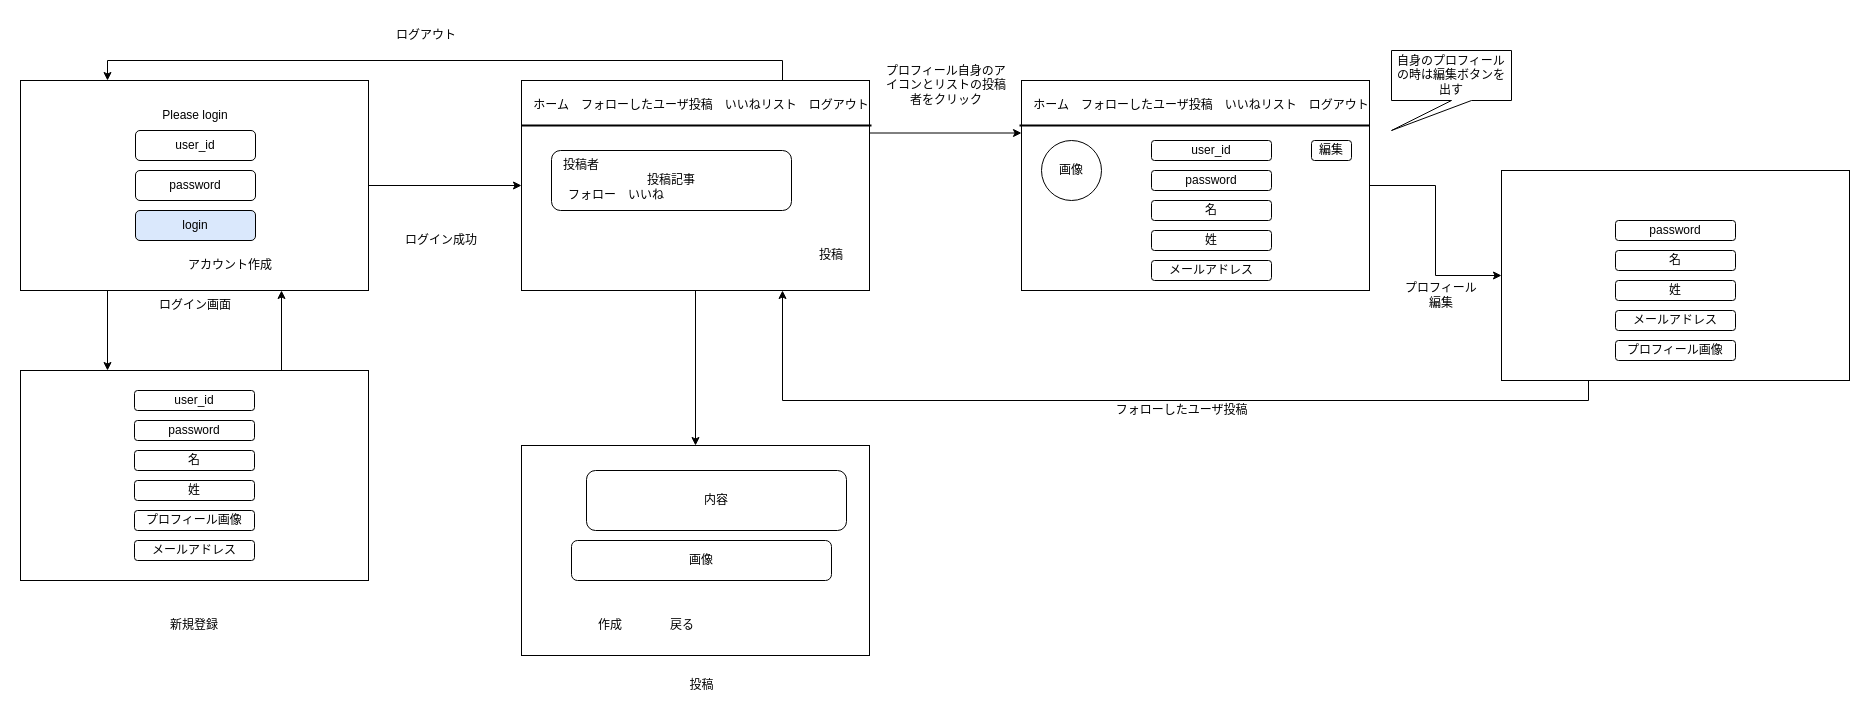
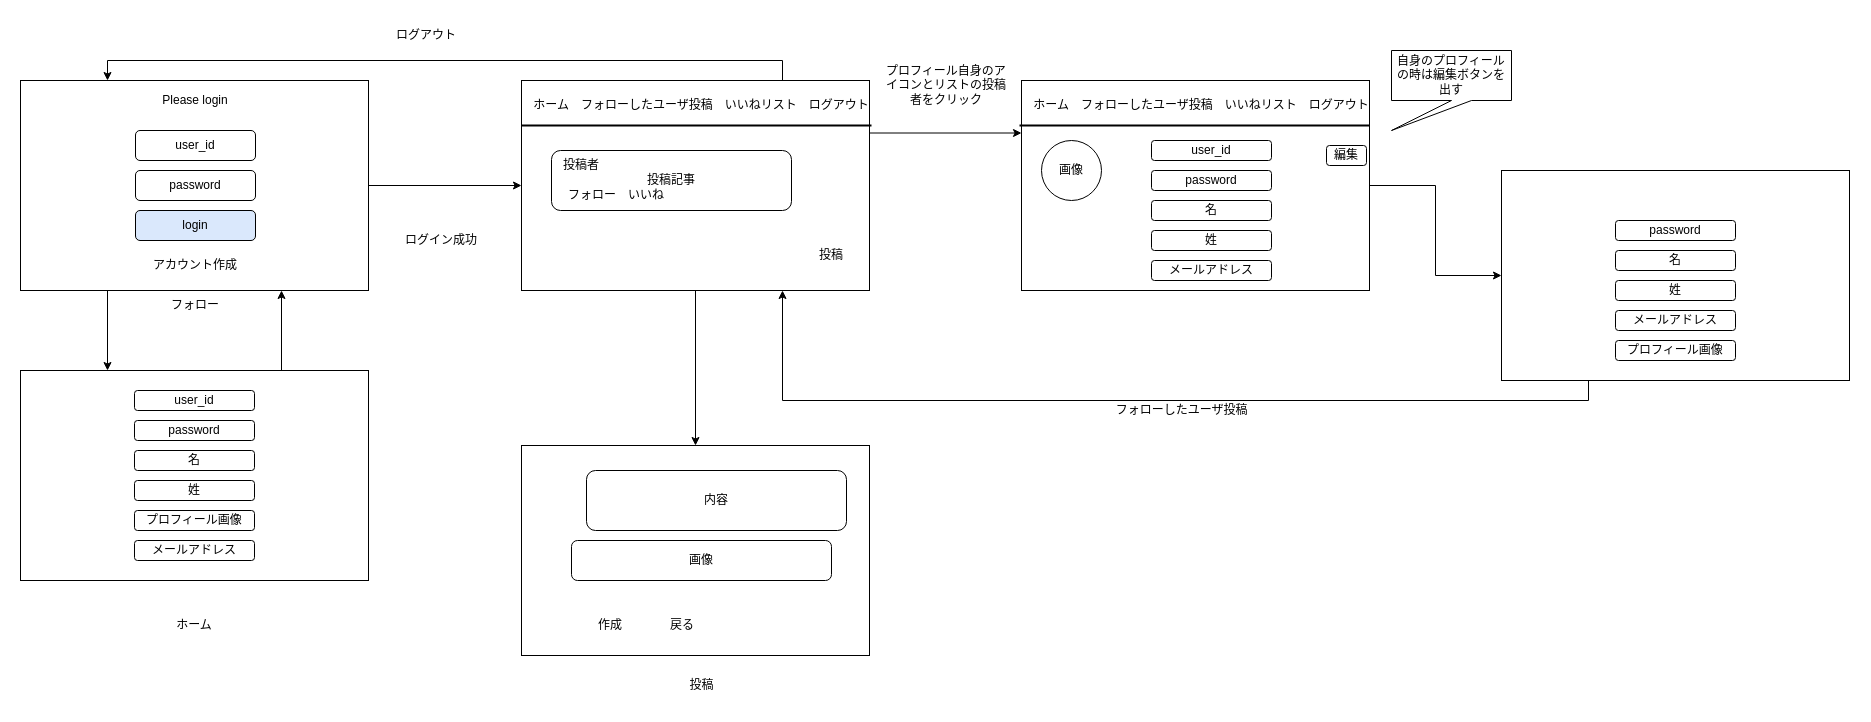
(196, 116) -> (196, 101)
(1332, 151) -> (1347, 156)
(231, 266) -> (196, 266)
(1442, 296) -> none
(196, 306) -> (196, 306)
(195, 626) -> (195, 626)
